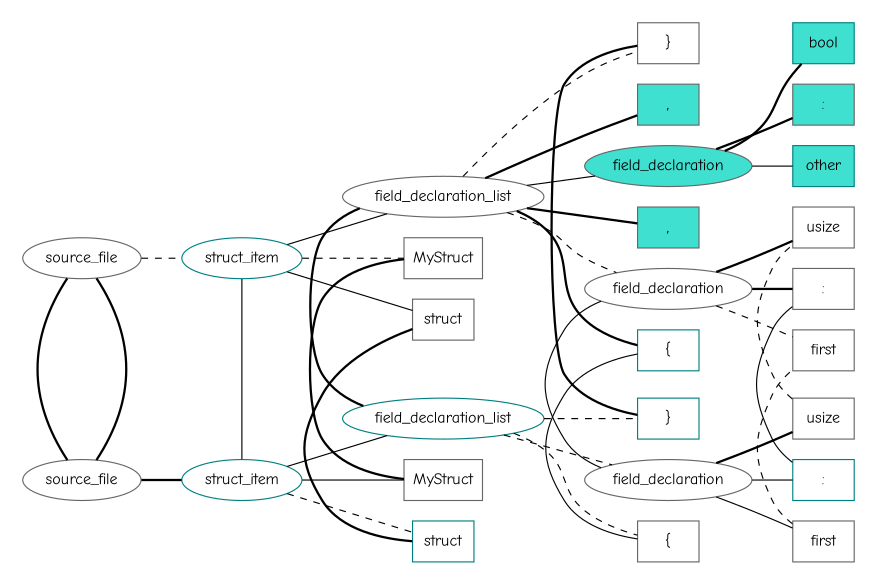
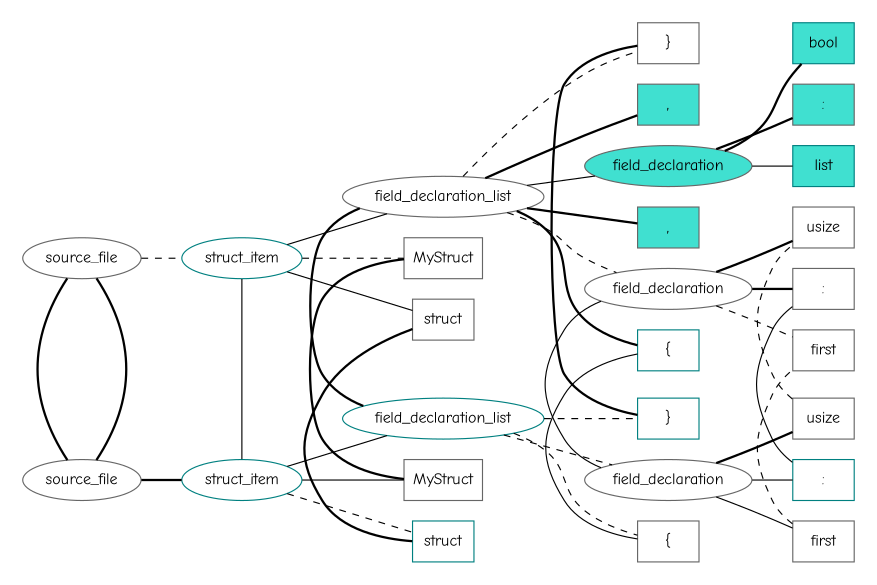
(823, 166) -> (823, 166)
